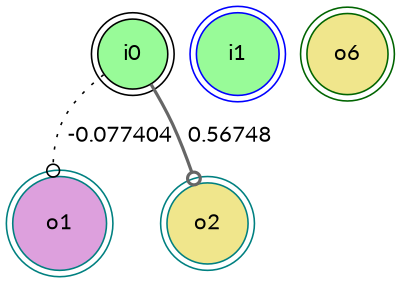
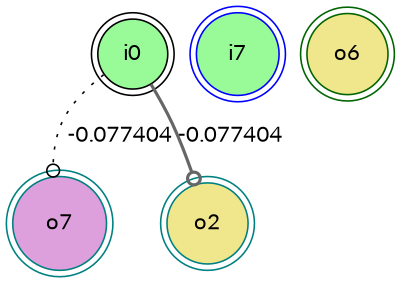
(238, 54) -> (238, 54)
(227, 136) -> (227, 136)
(60, 223) -> (60, 223)
